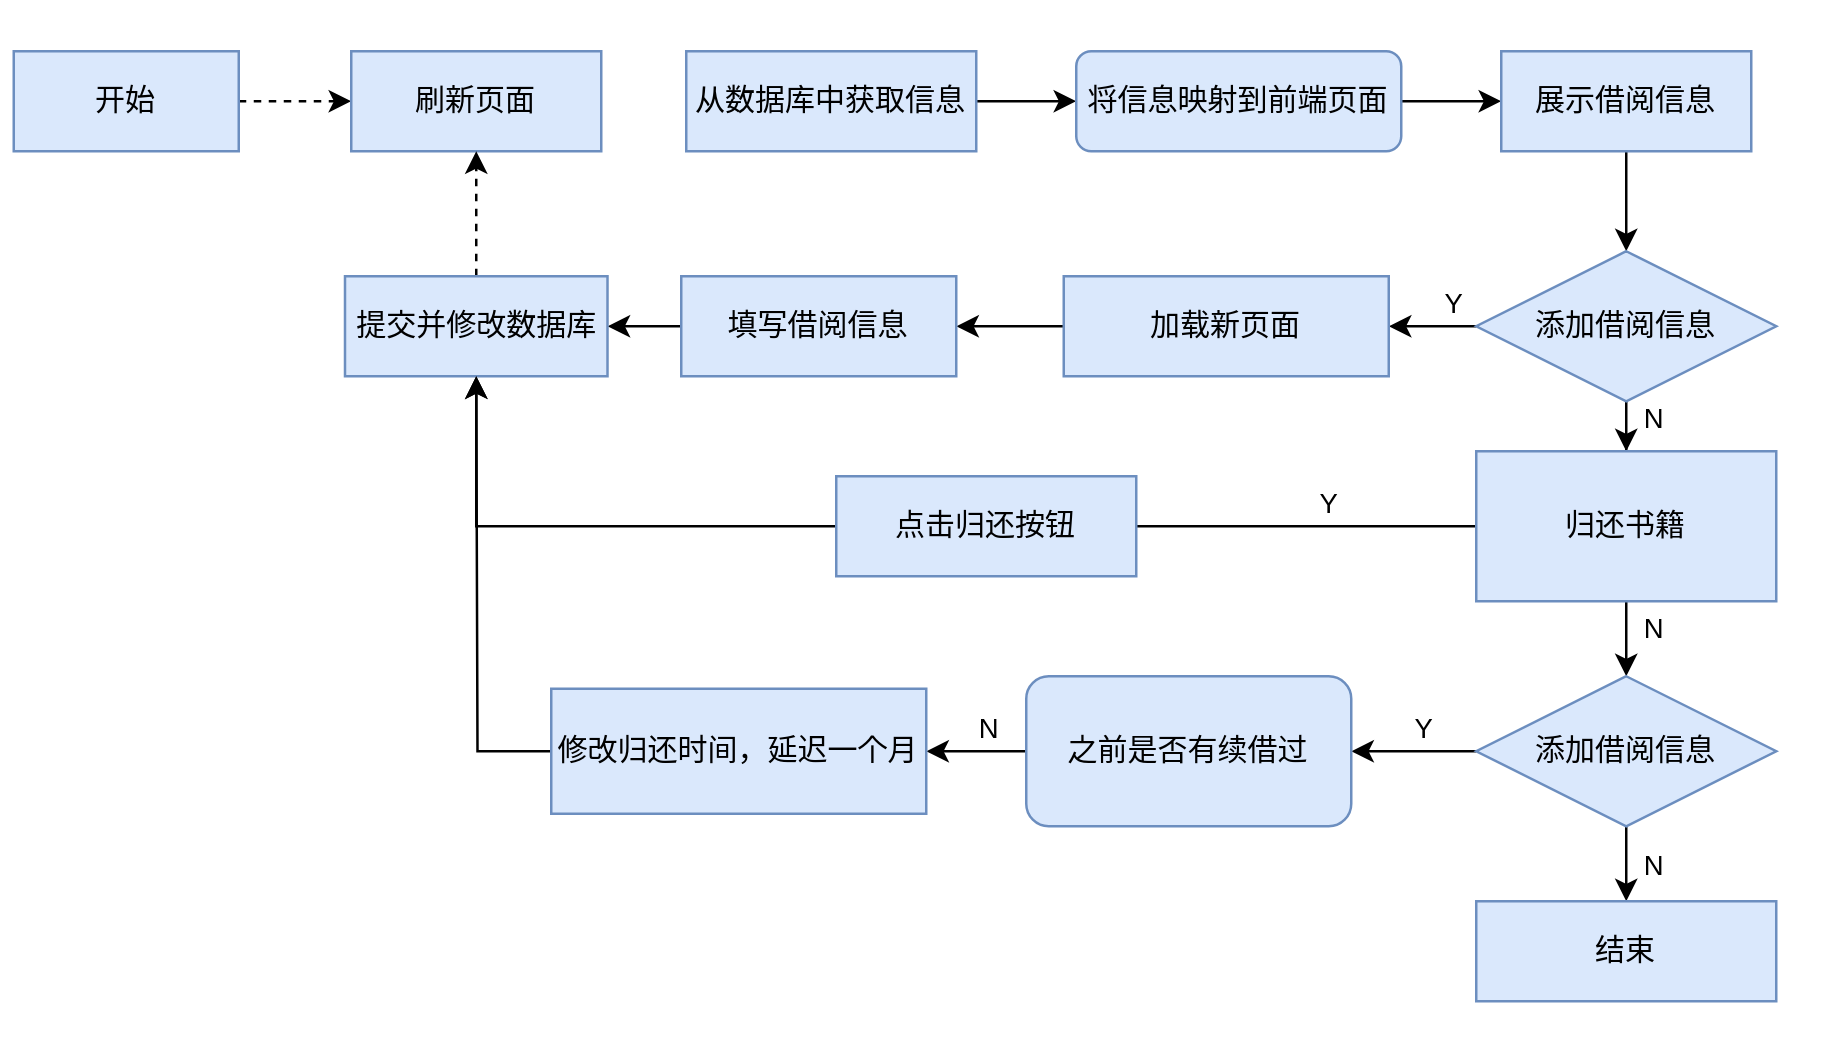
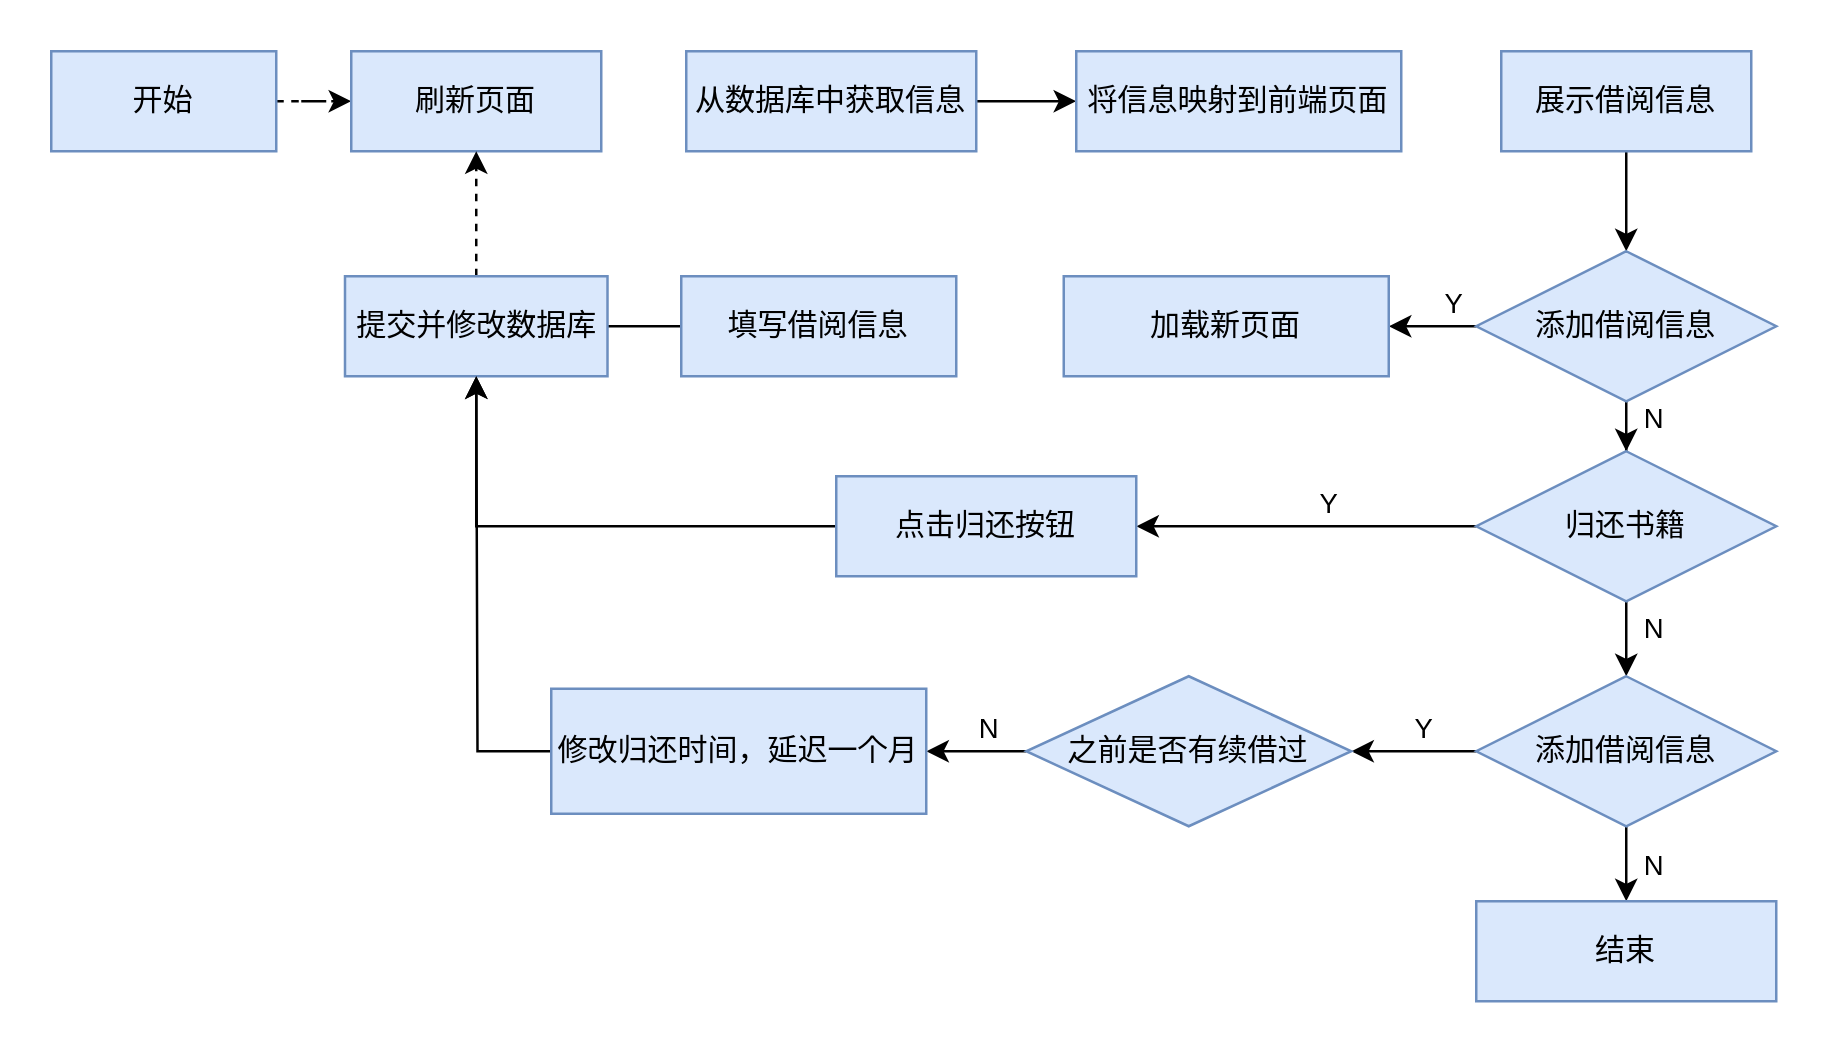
(126, 101) -> (164, 101)
(1239, 101) -> (1239, 101)
(1443, 101) -> none
(625, 326) -> (619, 326)
(1017, 326) -> none
(1147, 526) -> (1154, 526)
(1626, 526) -> (1626, 526)
(1189, 751) -> (1189, 751)
